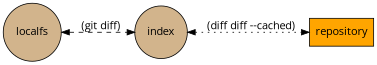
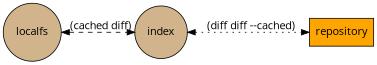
(98, 26) -> (98, 26)
